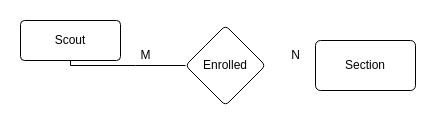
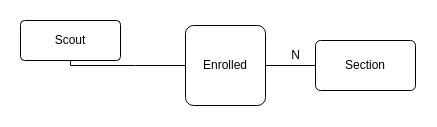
(146, 56) -> none
(226, 66) -> (226, 66)
none -> (291, 66)
